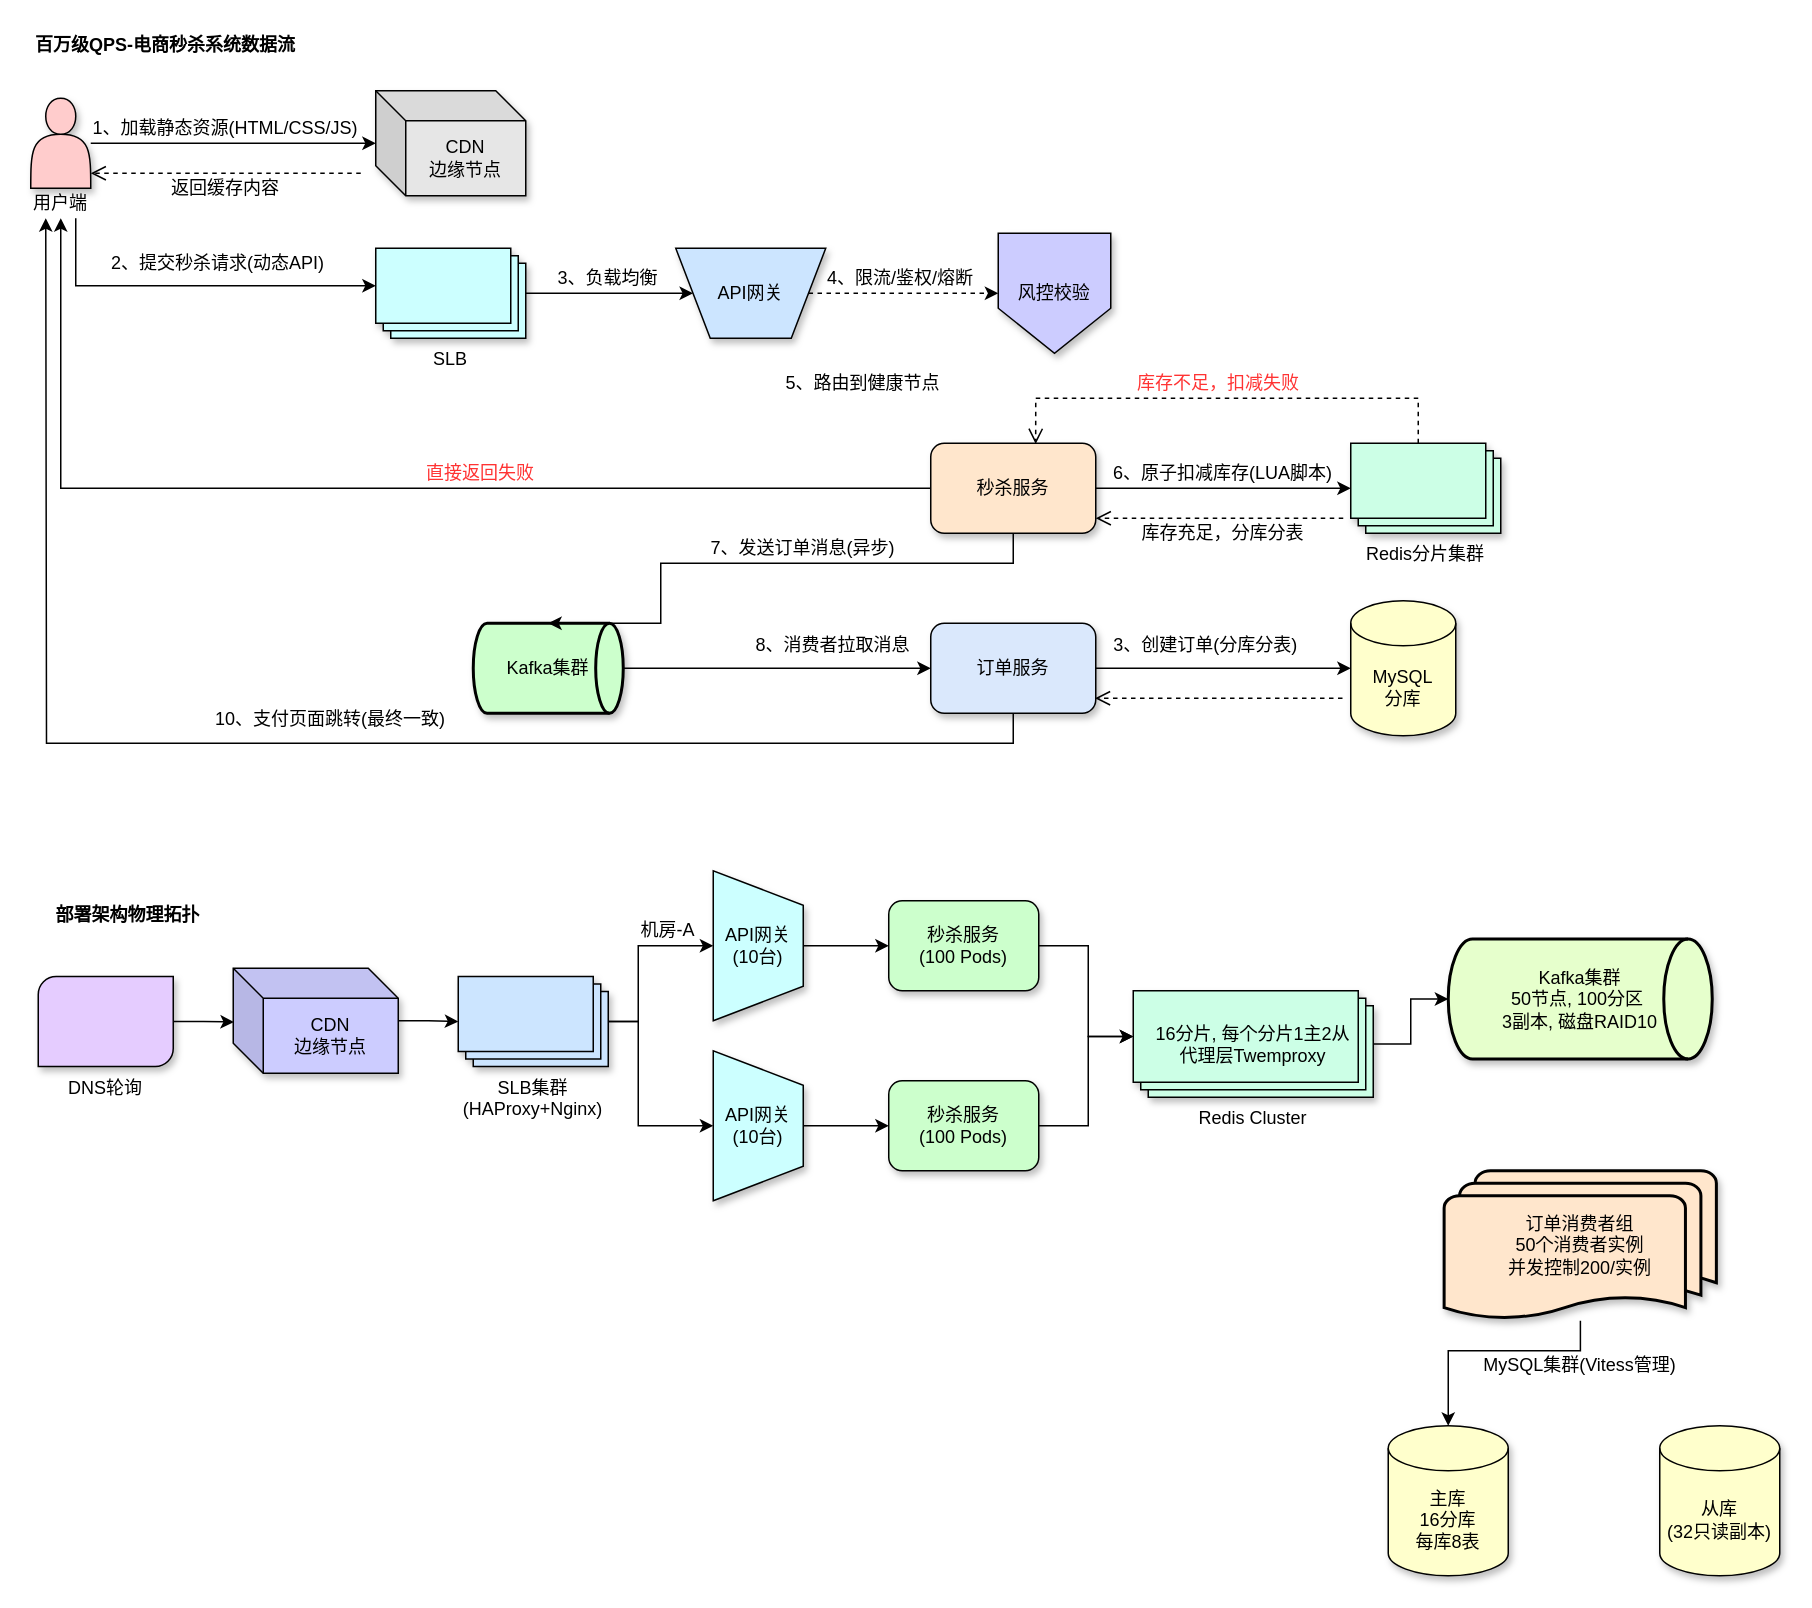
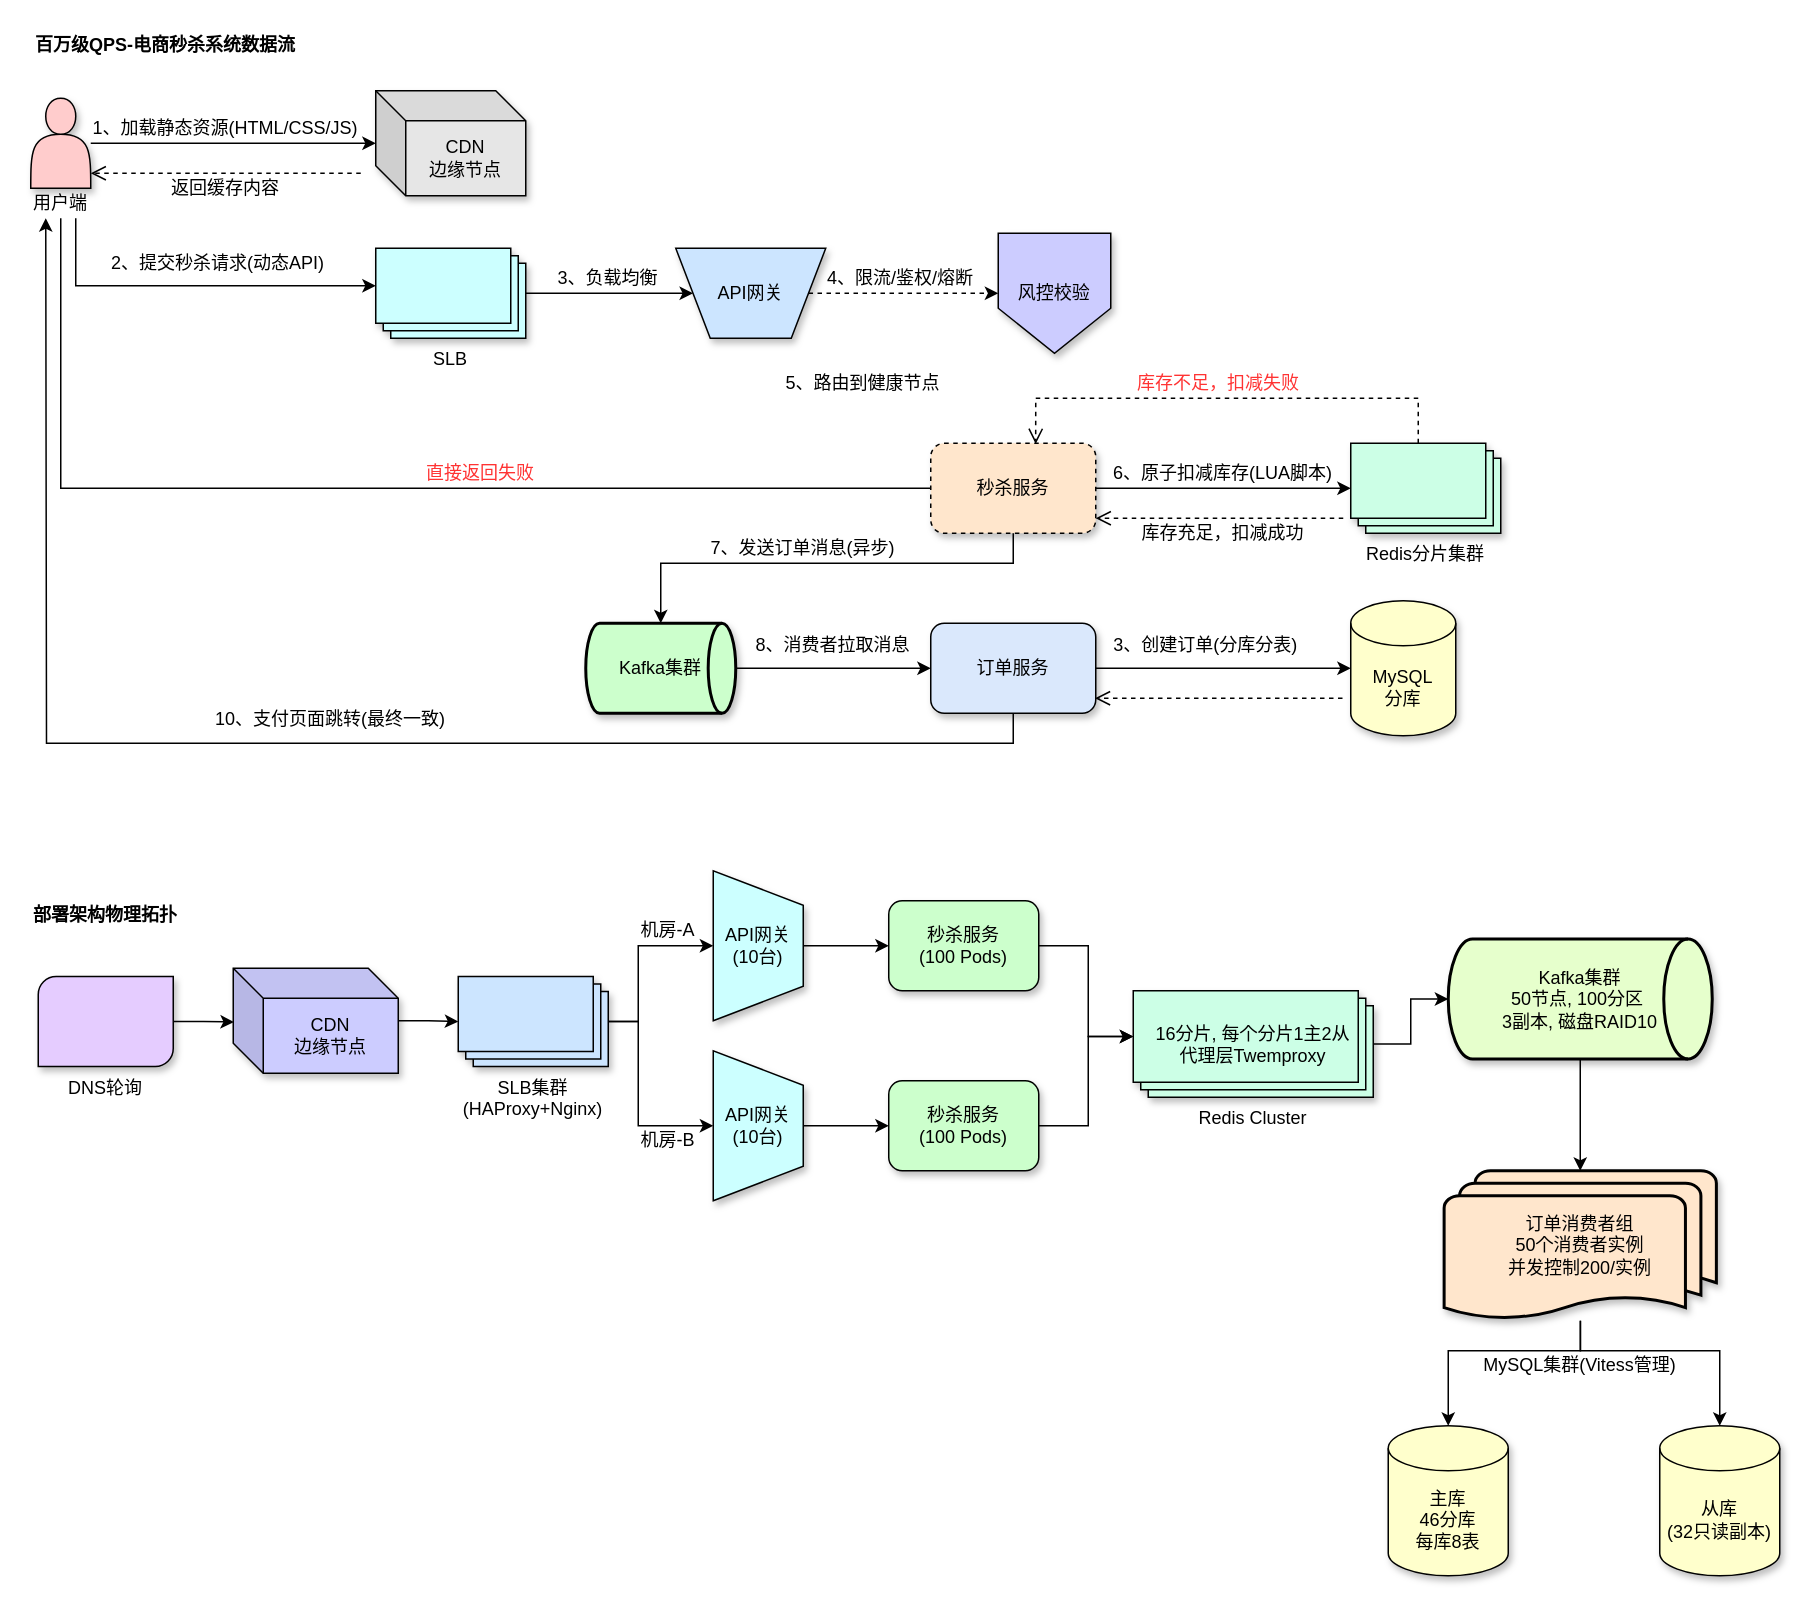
(61, 230) -> (61, 225)
(1013, 488) -> (1013, 488)
(1223, 533) -> (1223, 533)
(548, 668) -> (661, 668)
(128, 916) -> (106, 916)
none -> (1580, 1110)
none -> (668, 1141)
none -> (1683, 1351)
(1448, 1520) -> (1448, 1520)
